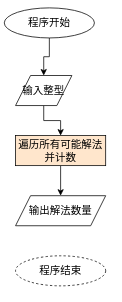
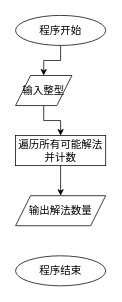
(49, 23) -> (60, 30)
(60, 150) -> (60, 150)
(60, 270) -> (60, 270)
